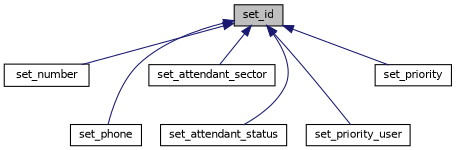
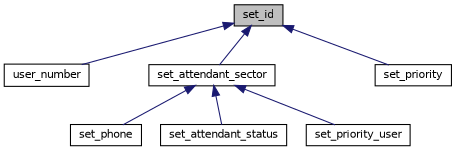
(149, 56) -> (154, 108)
(47, 75) -> (47, 75)
(313, 79) -> (290, 107)
(285, 87) -> (219, 110)
